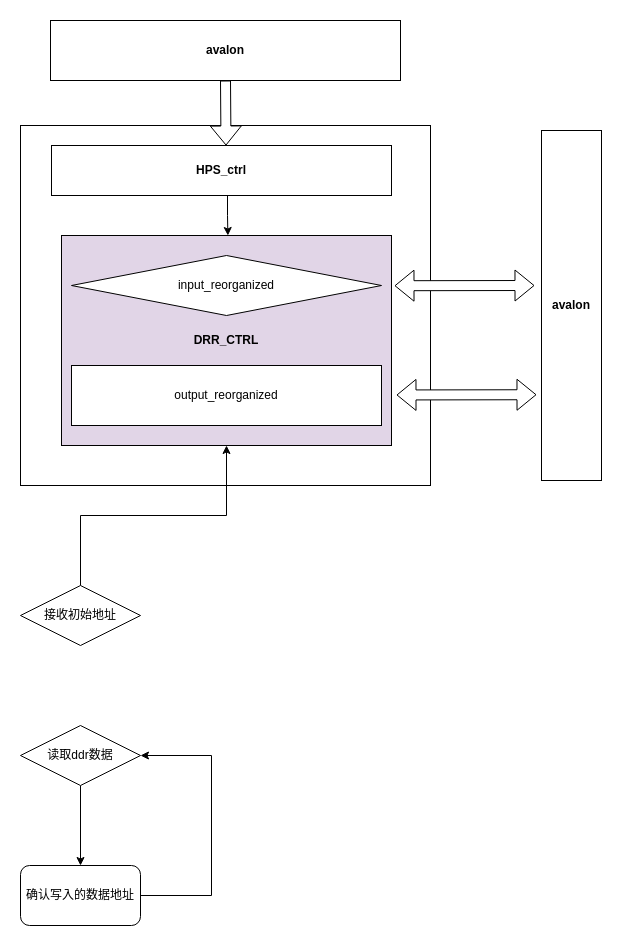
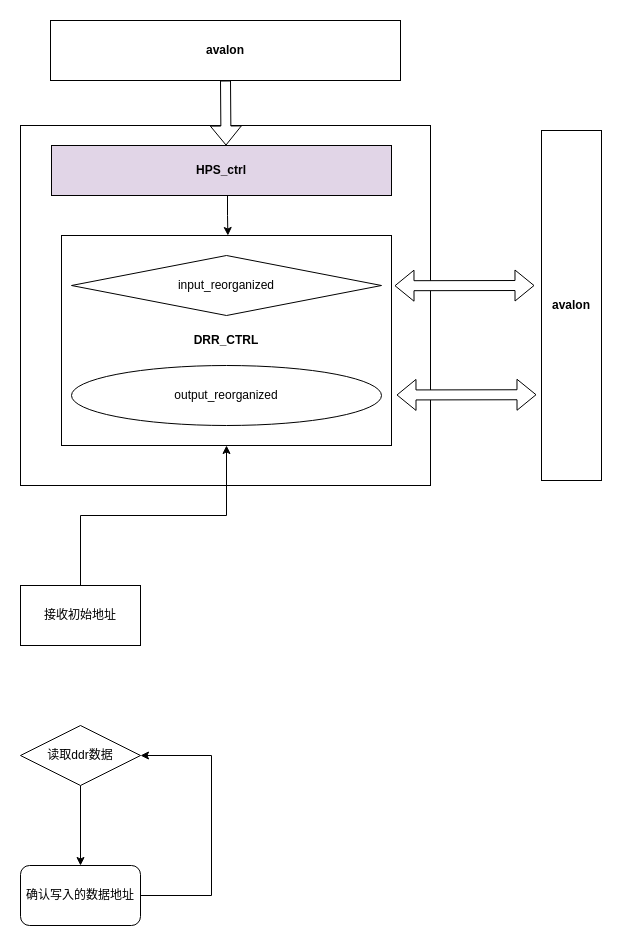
(222, 171) -> (222, 171)
(227, 341) -> (227, 341)
(227, 396) -> (227, 396)
(81, 616) -> (81, 616)
